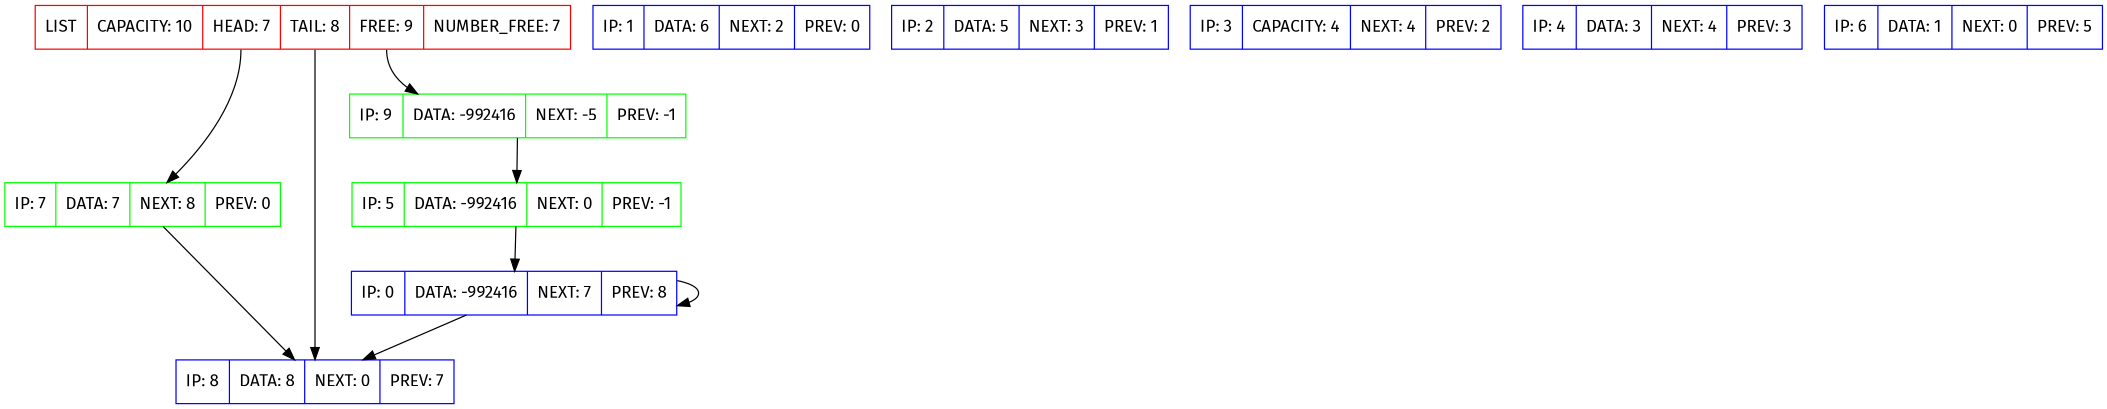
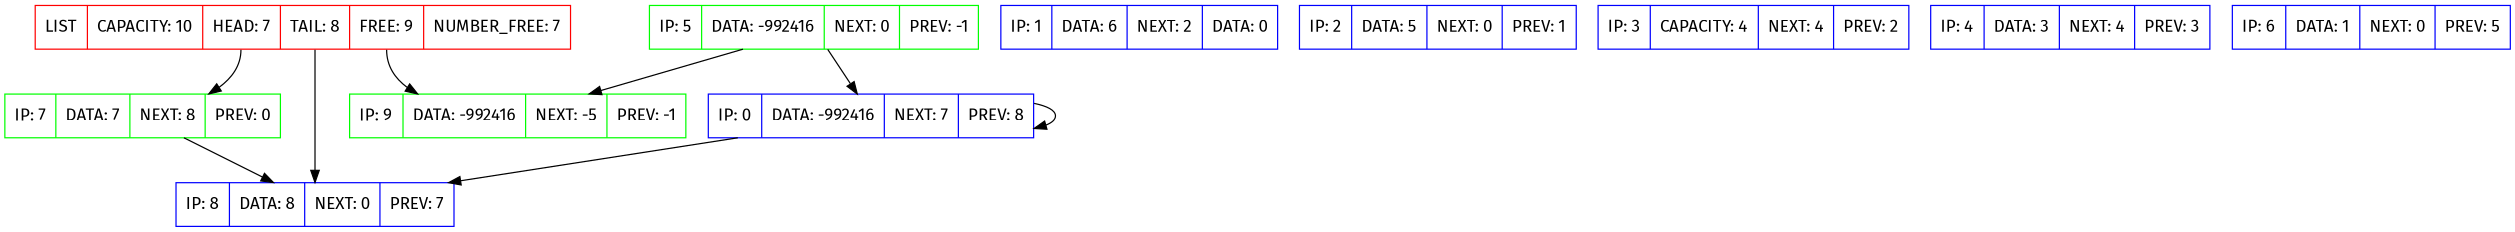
(832, 27) -> (1240, 27)
(1057, 27) -> (1465, 27)
(517, 154) -> (672, 70)
